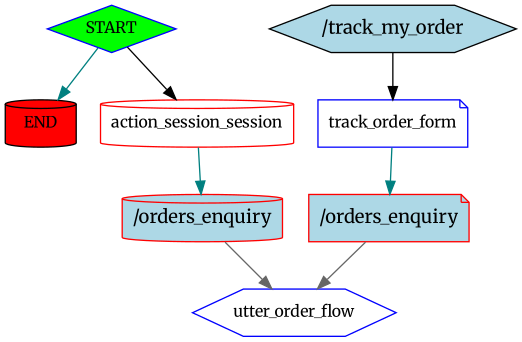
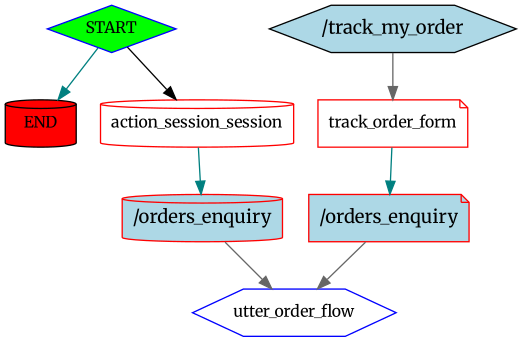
(393, 70) -> (393, 70)
(393, 124) -> (393, 124)
